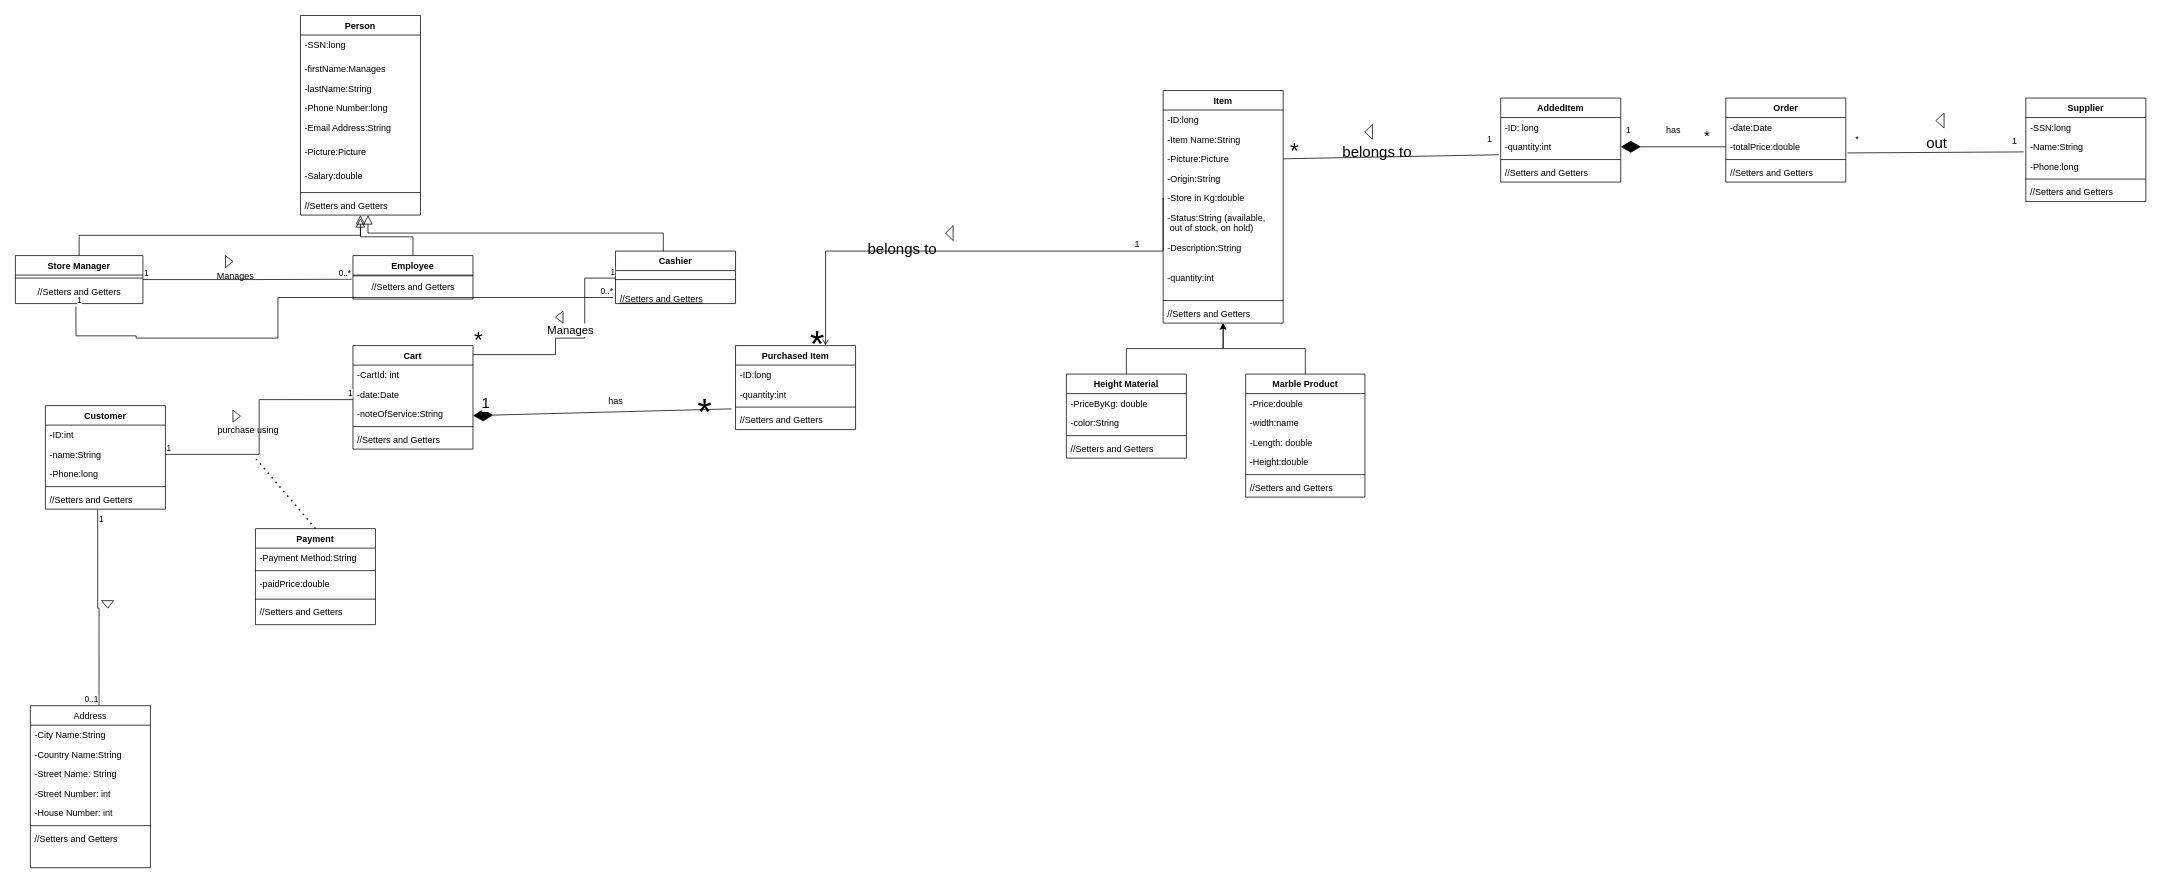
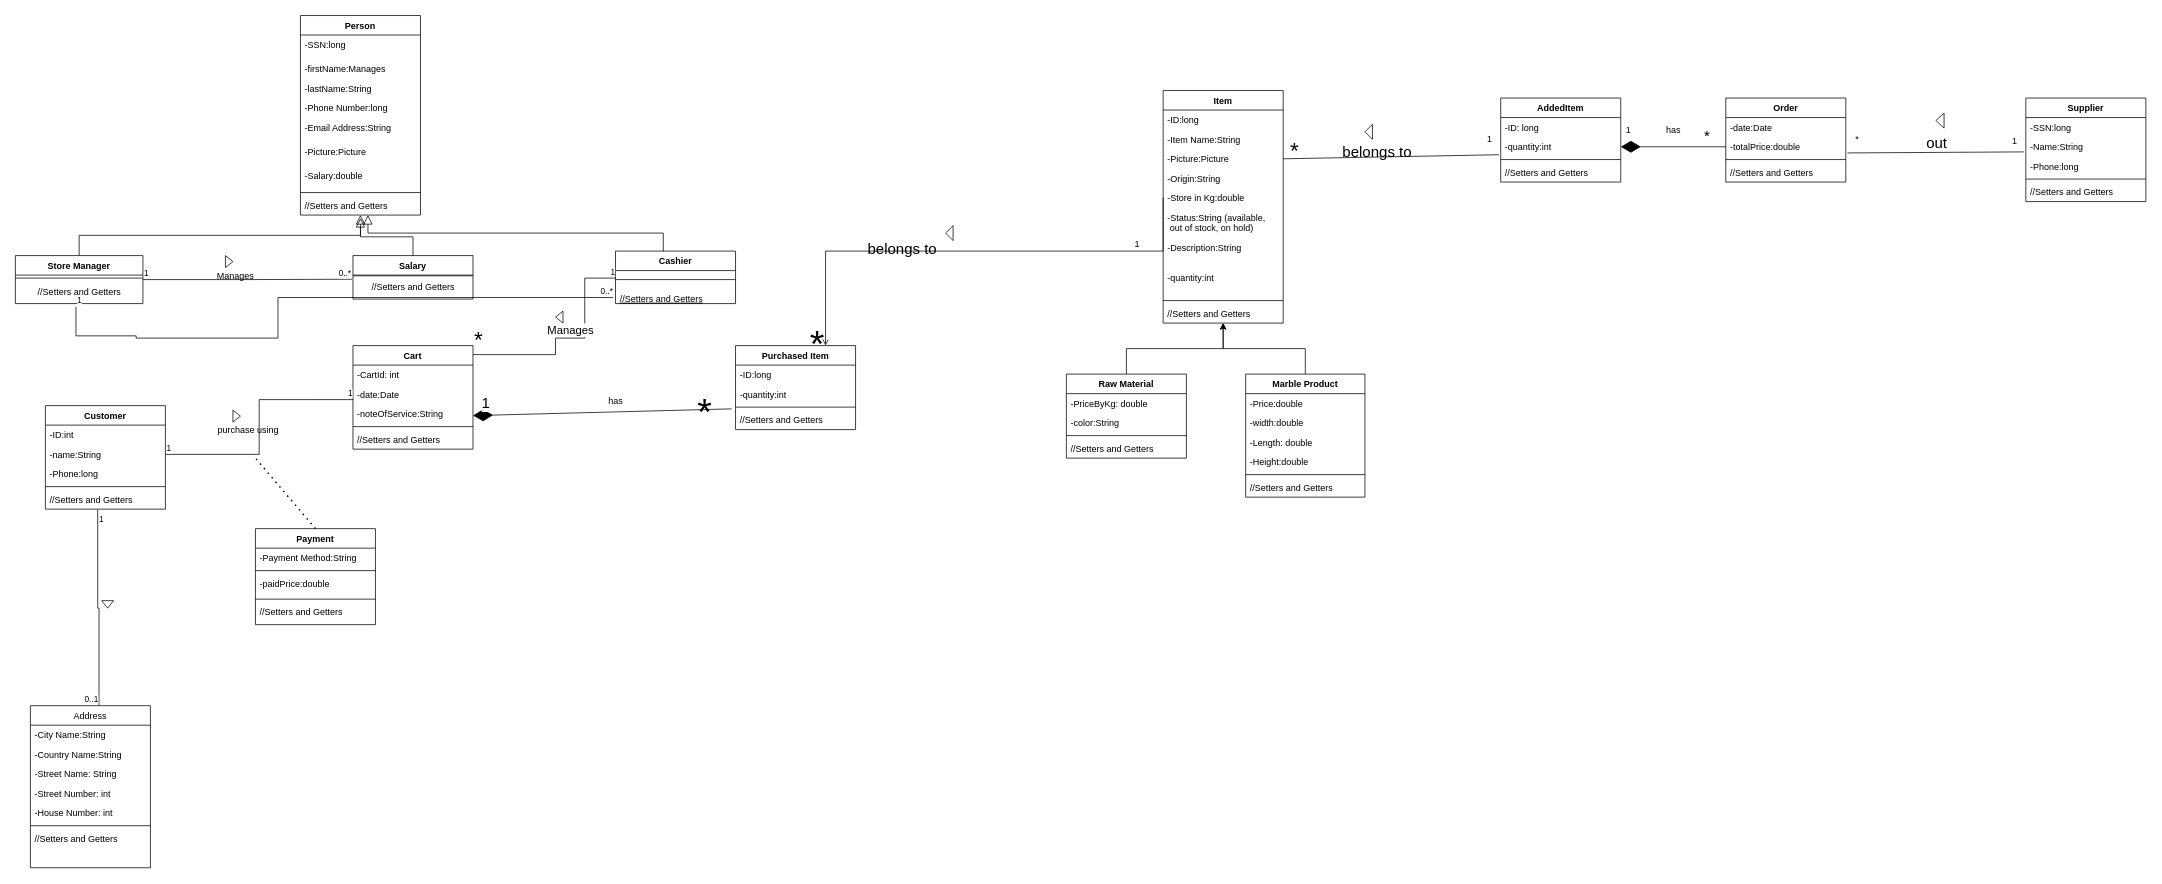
(413, 266) -> (413, 266)
(1126, 385) -> (1126, 385)
(1275, 423) -> (1279, 423)
